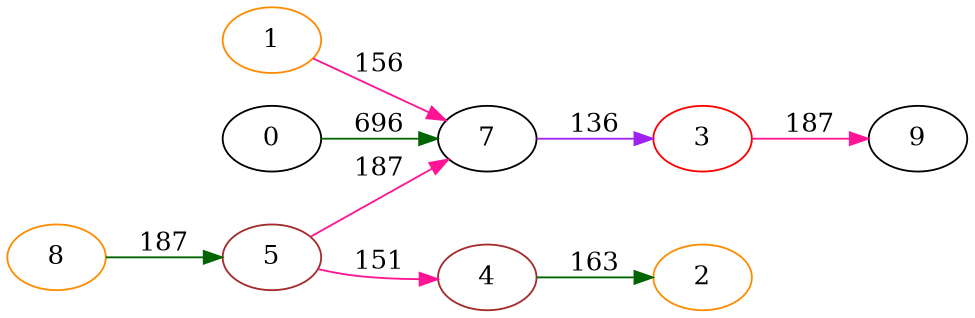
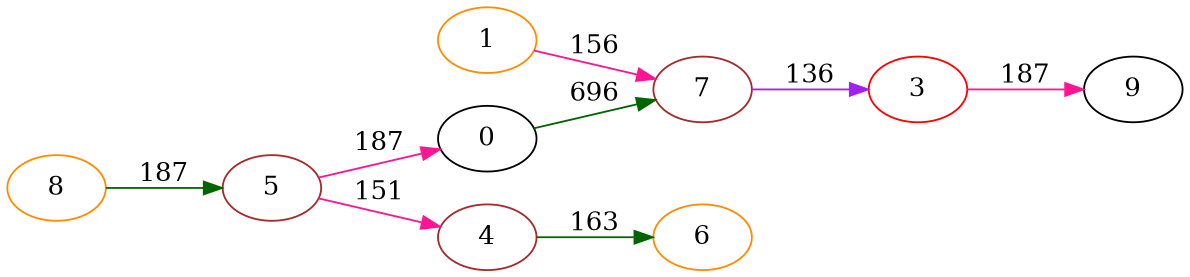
(487, 139) -> (703, 89)
(371, 203) -> (370, 166)
(703, 277) -> (703, 237)
